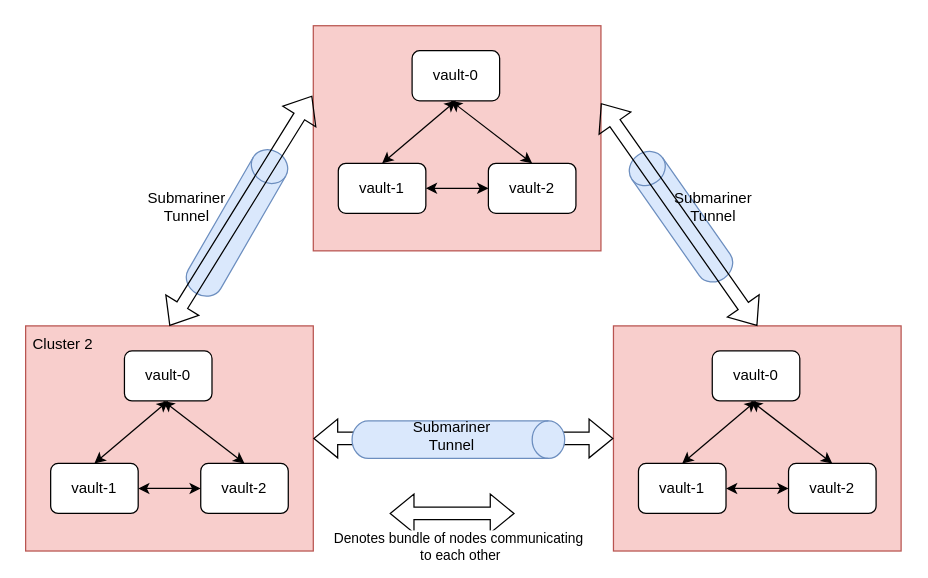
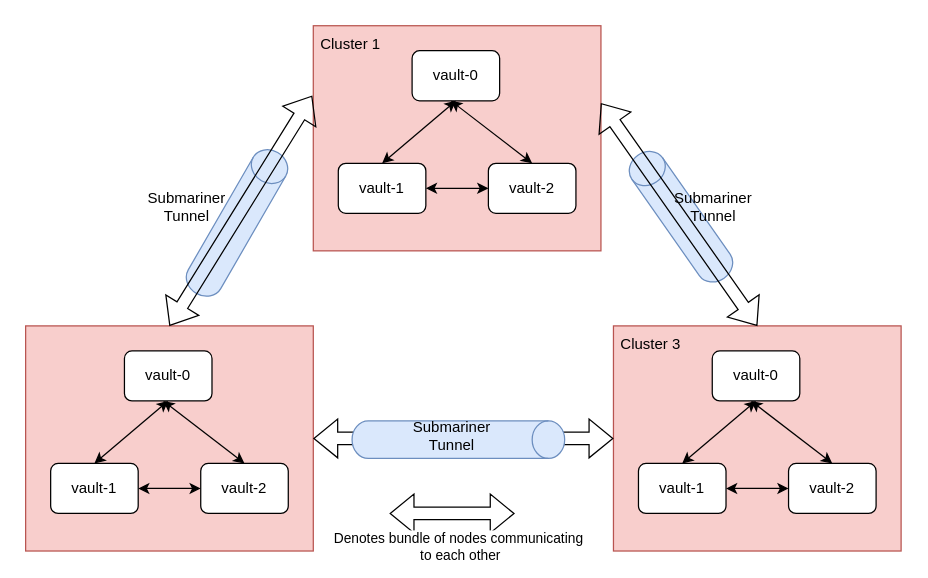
none -> (351, 44)
(63, 344) -> none
none -> (651, 344)
